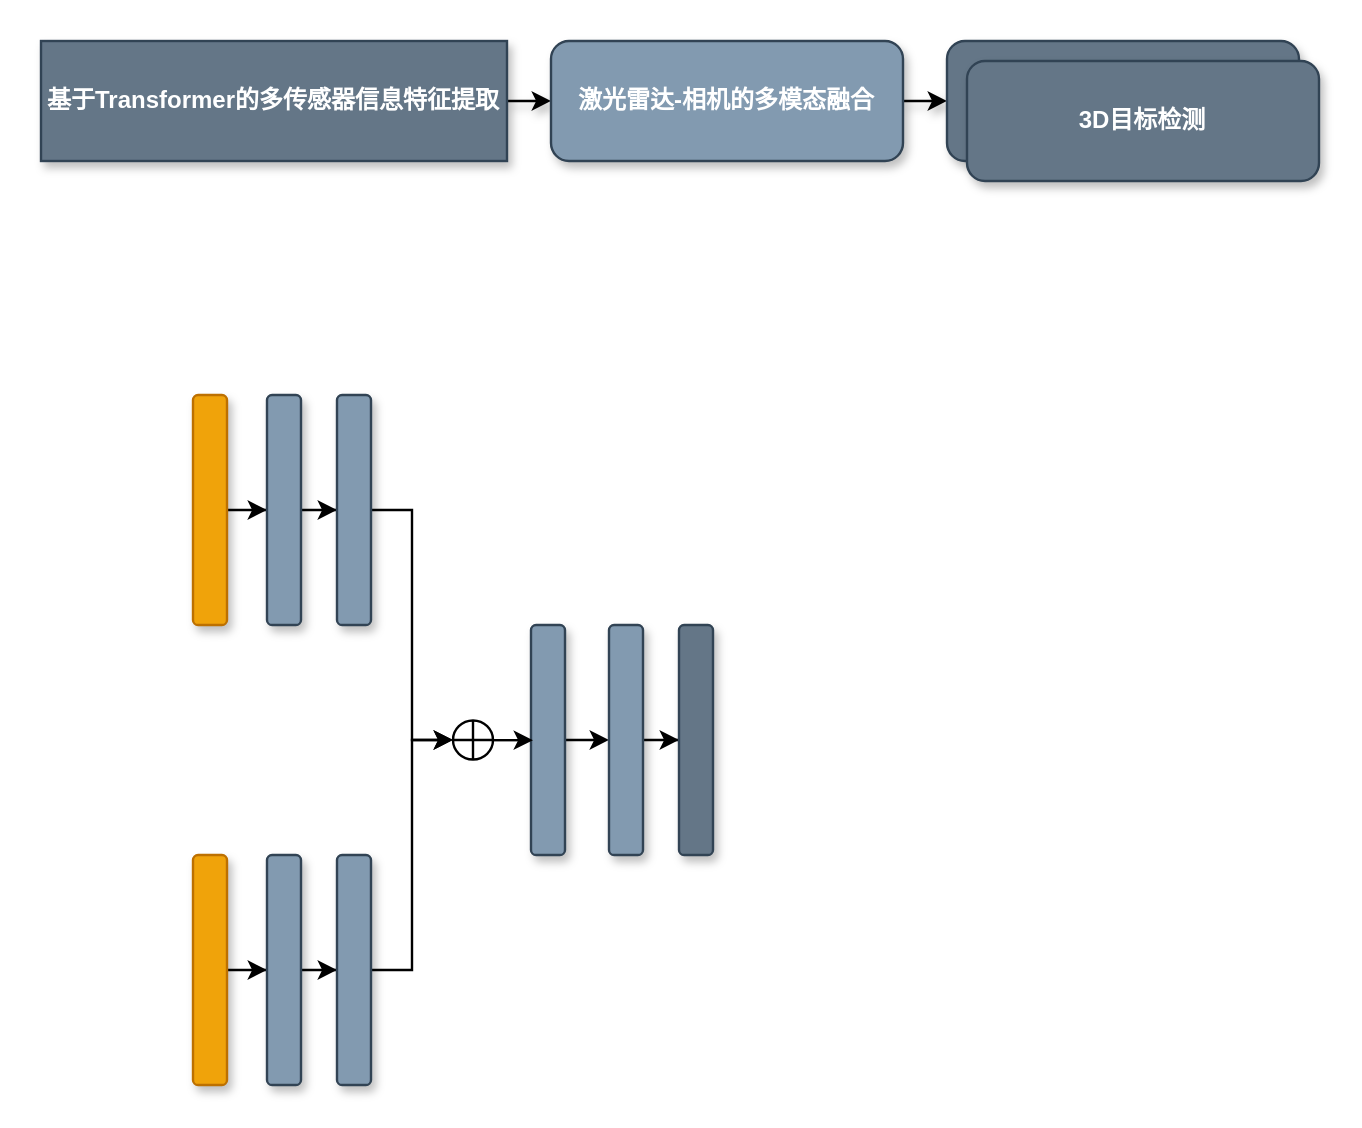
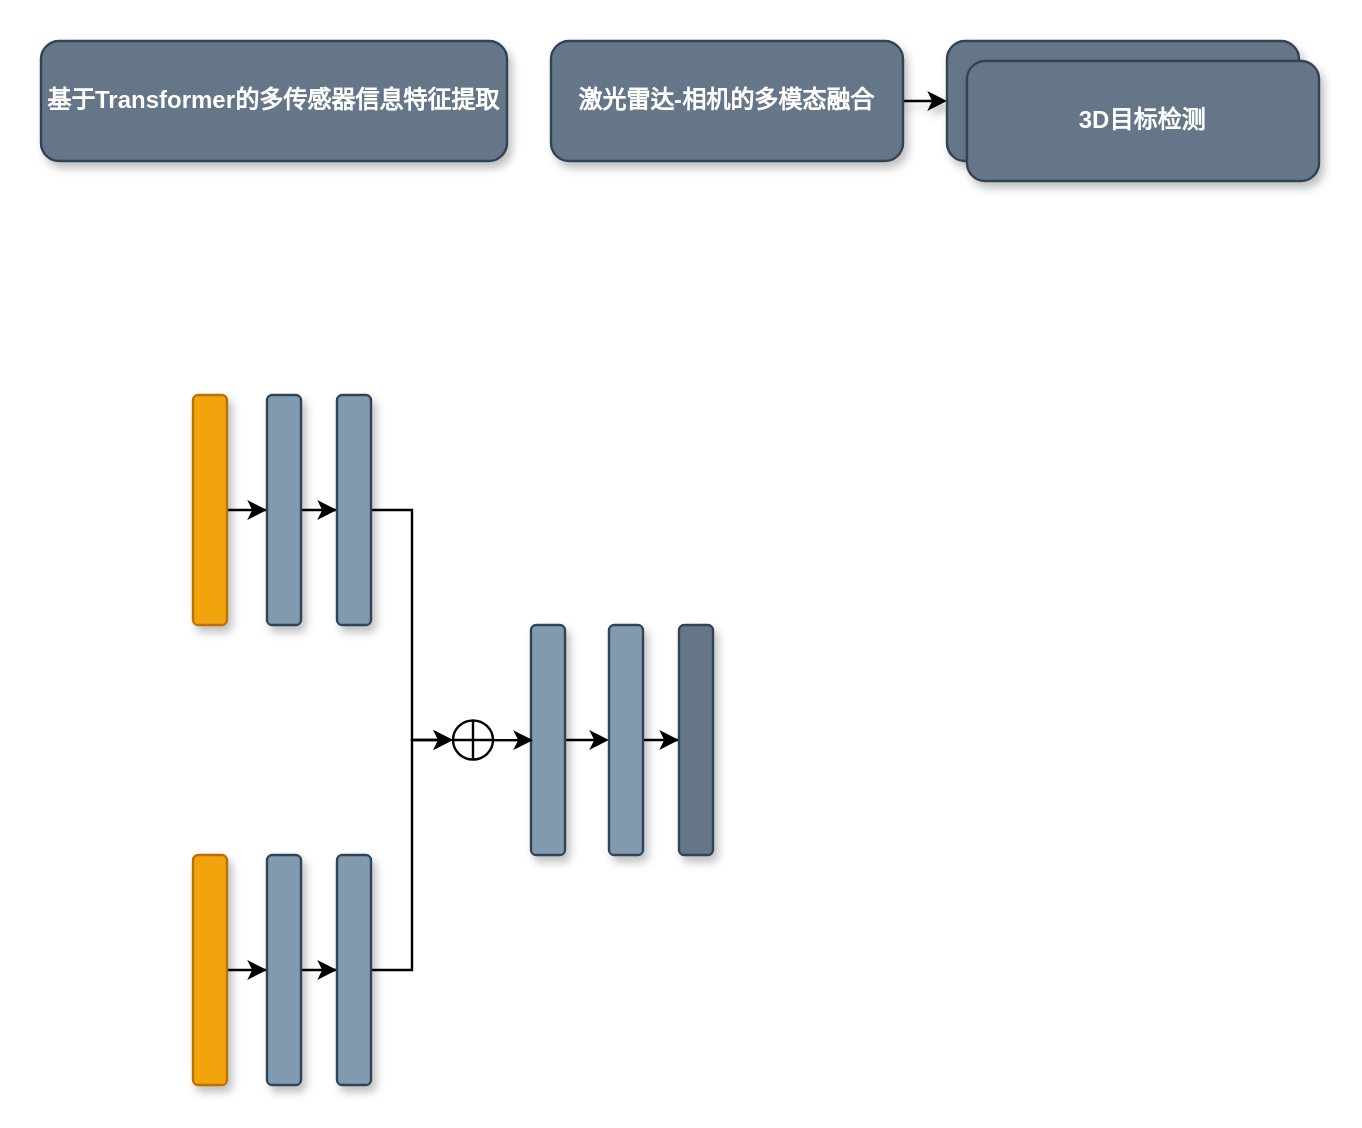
(274, 101) -> (274, 101)
(536, 101) -> none
(727, 101) -> (727, 101)
